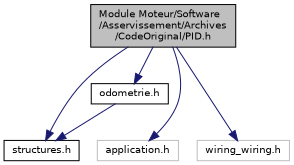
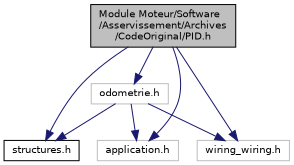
(130, 94) -> (130, 94)
none -> (133, 117)
none -> (182, 120)
